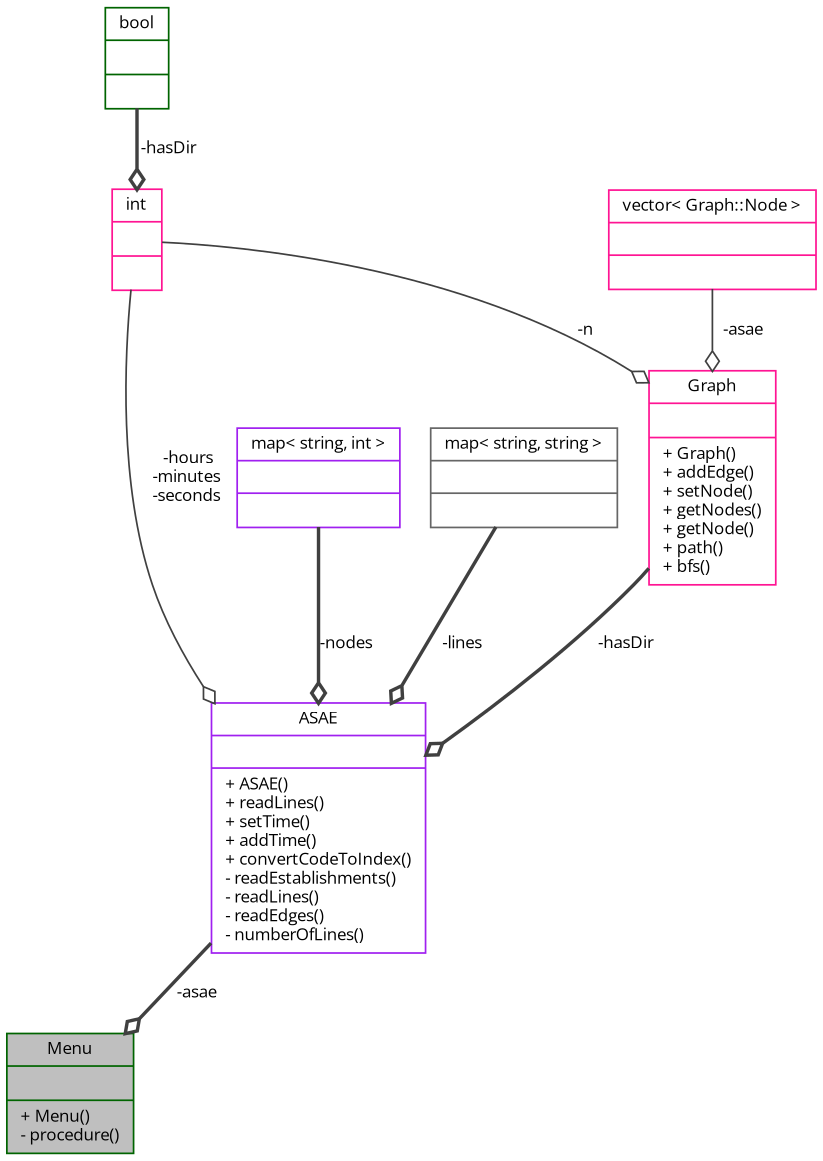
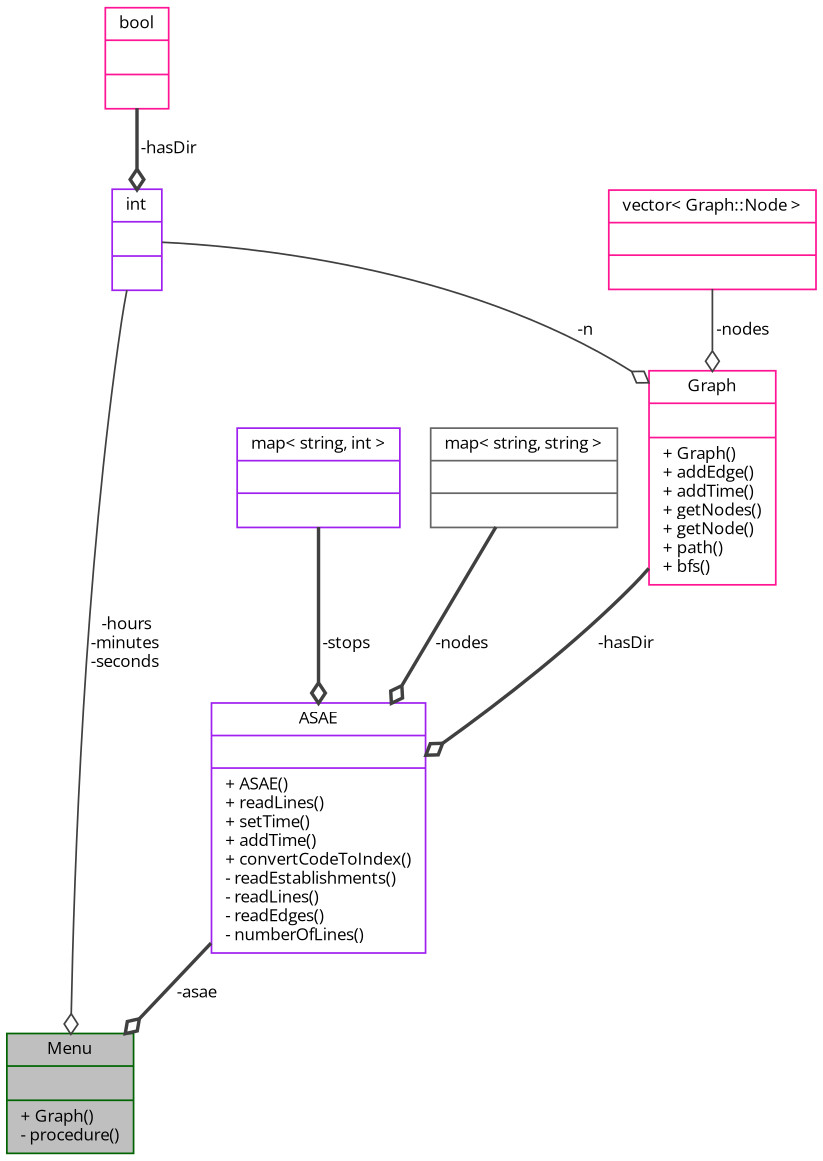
(137, 58) -> (137, 58)
(137, 240) -> (137, 240)
(742, 331) -> (742, 331)
(708, 491) -> (709, 491)
(133, 495) -> (87, 651)
(345, 644) -> (345, 644)
(461, 644) -> (461, 644)
(56, 1117) -> (57, 1117)
